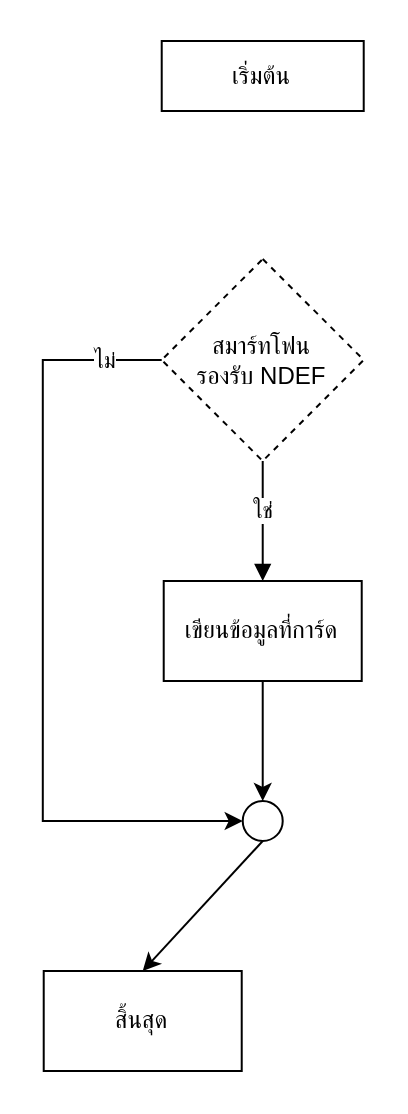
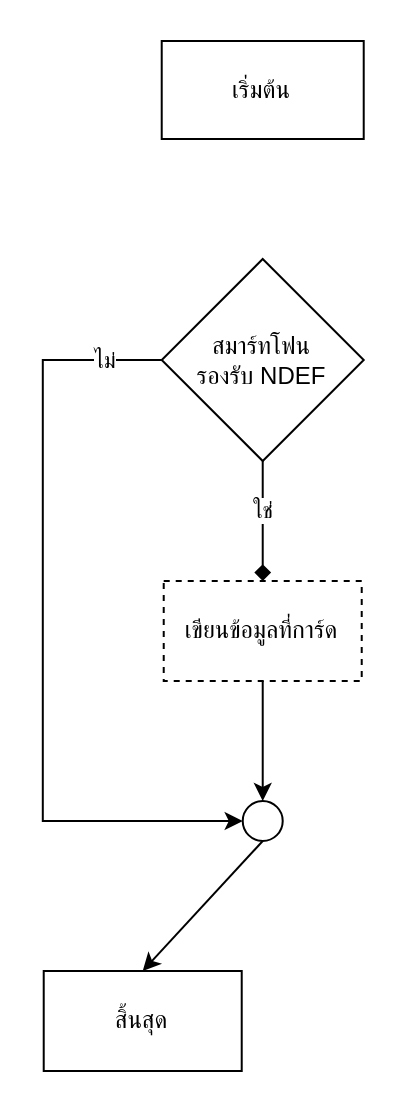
(263, 76) -> (263, 90)
(263, 360) -> (263, 360)
(263, 563) -> (263, 563)
(263, 631) -> (263, 631)
